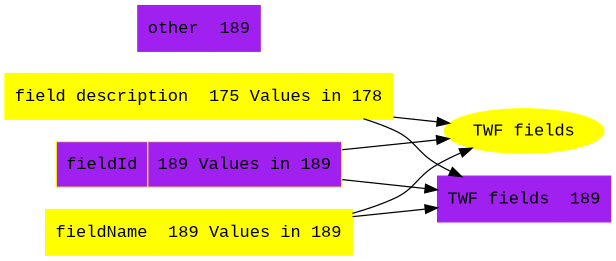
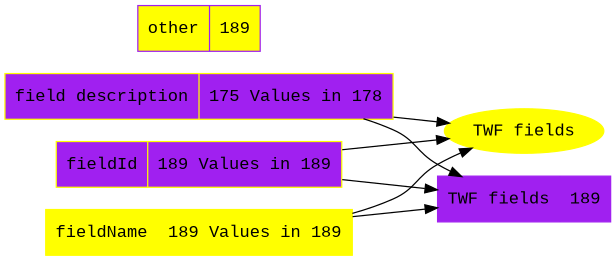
(199, 28) -> (199, 28)
(199, 96) -> (199, 96)
